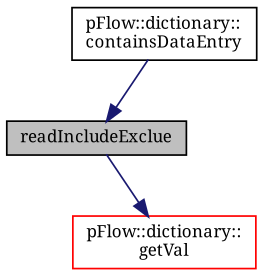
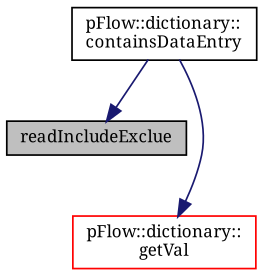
(123, 178) -> (203, 130)
